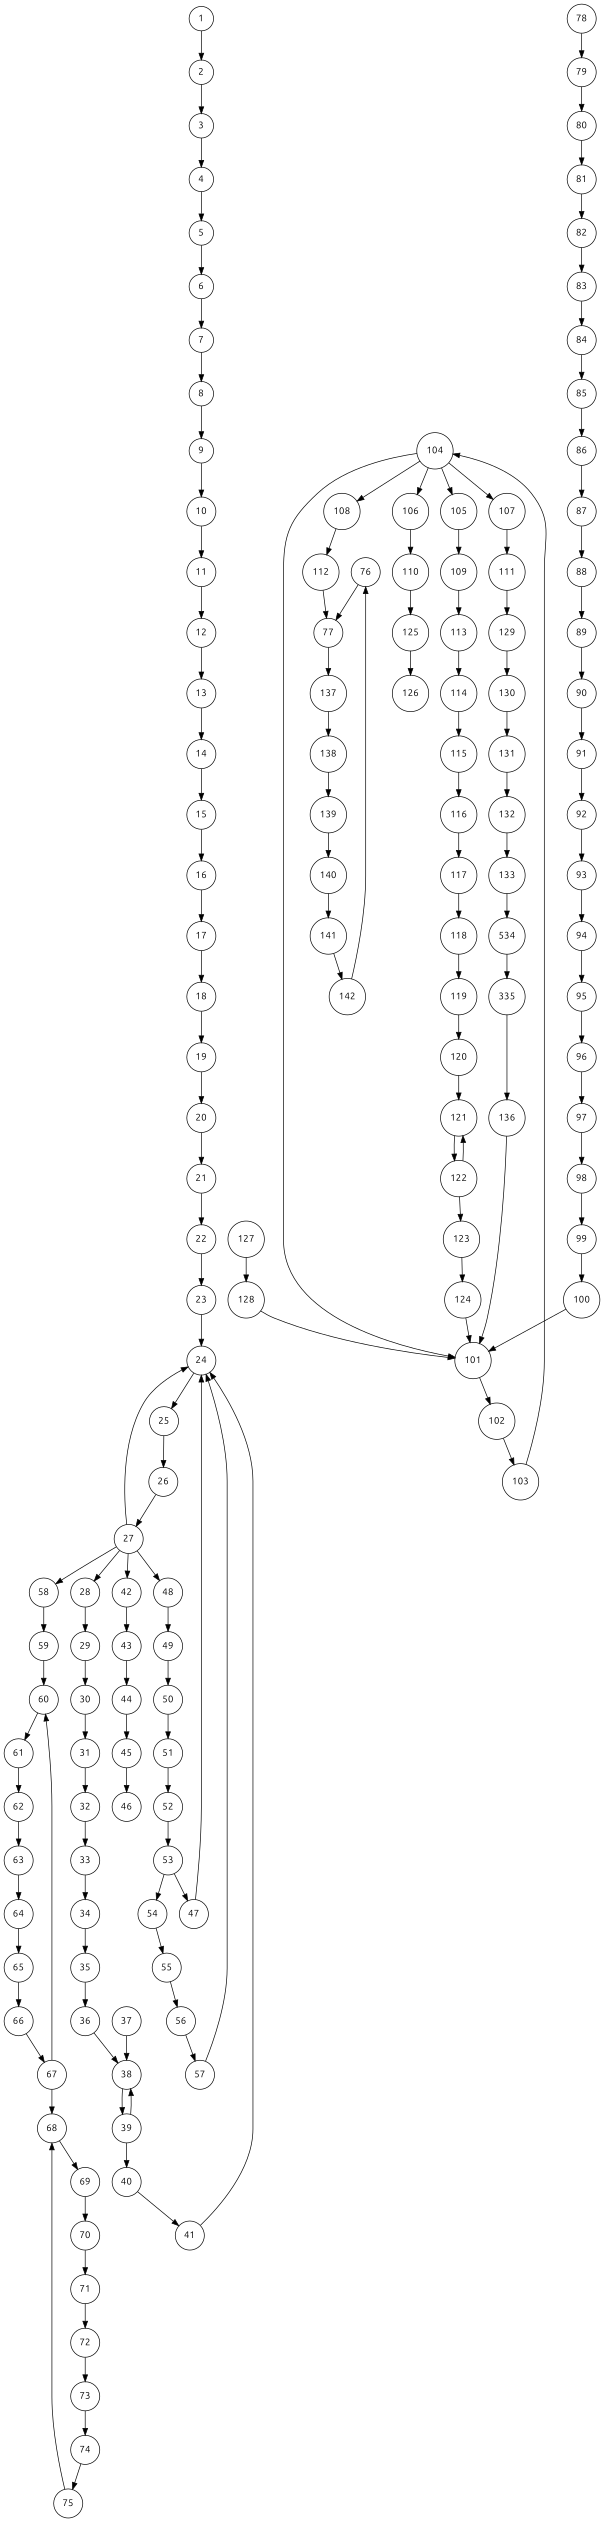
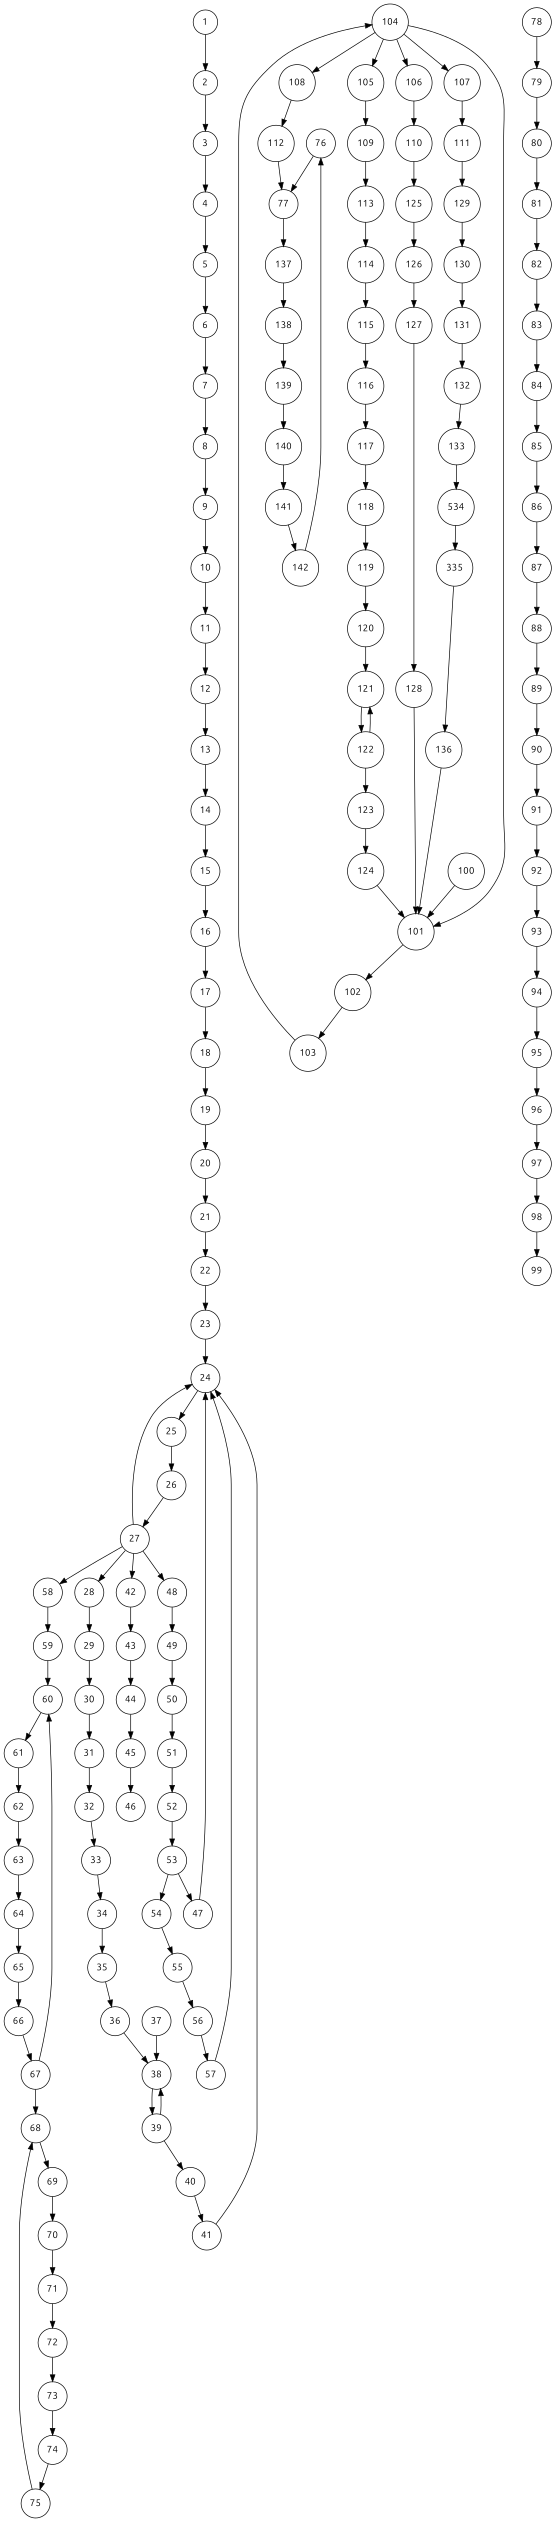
none -> (414, 292)
(582, 1264) -> none
